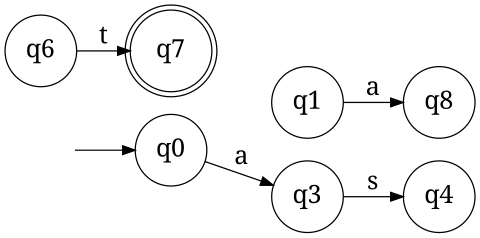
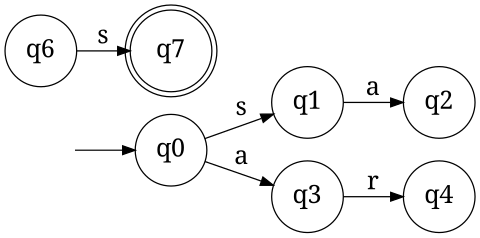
(103, 37) -> (103, 37)
(439, 102) -> (439, 102)
none -> (233, 129)
(373, 183) -> (373, 183)
